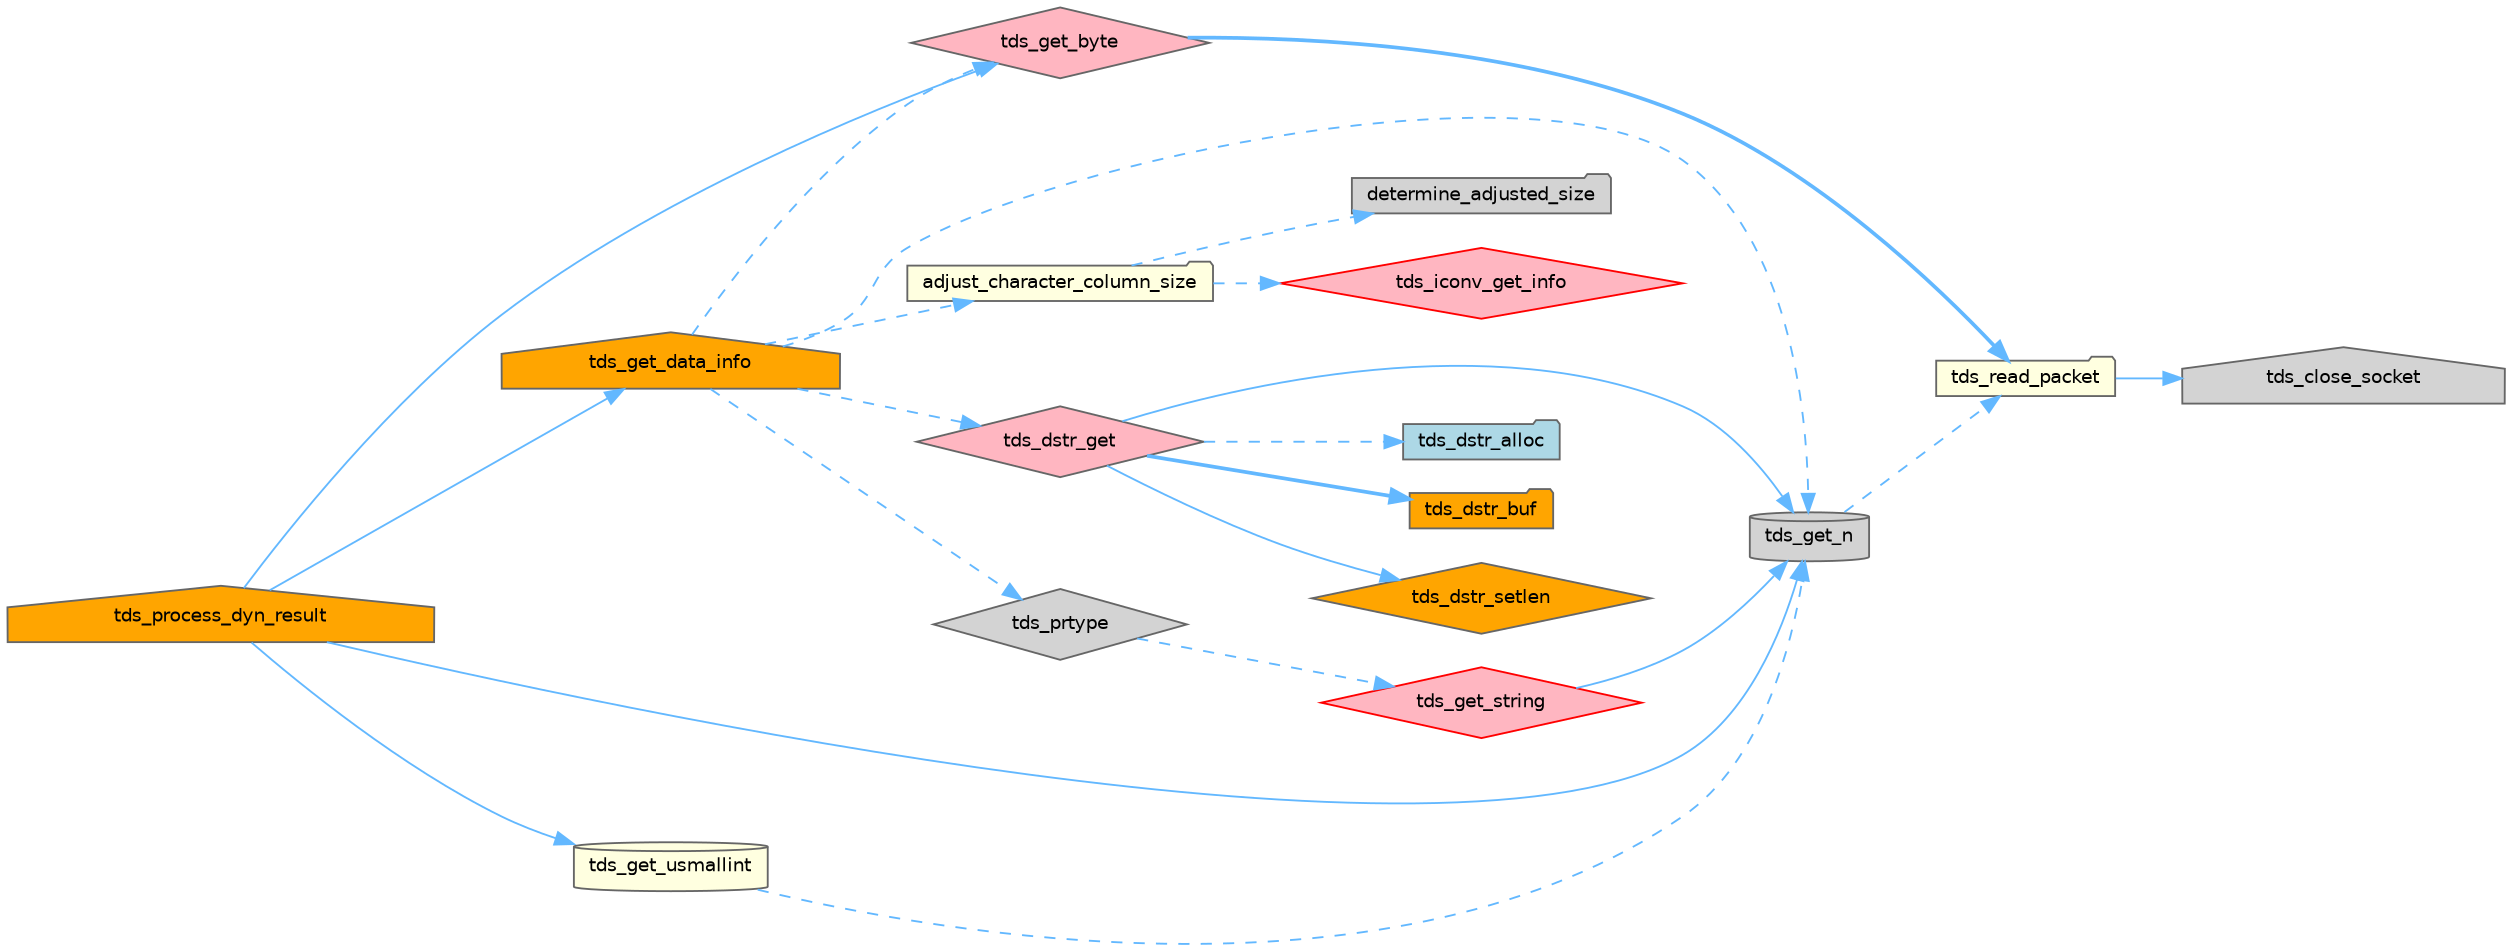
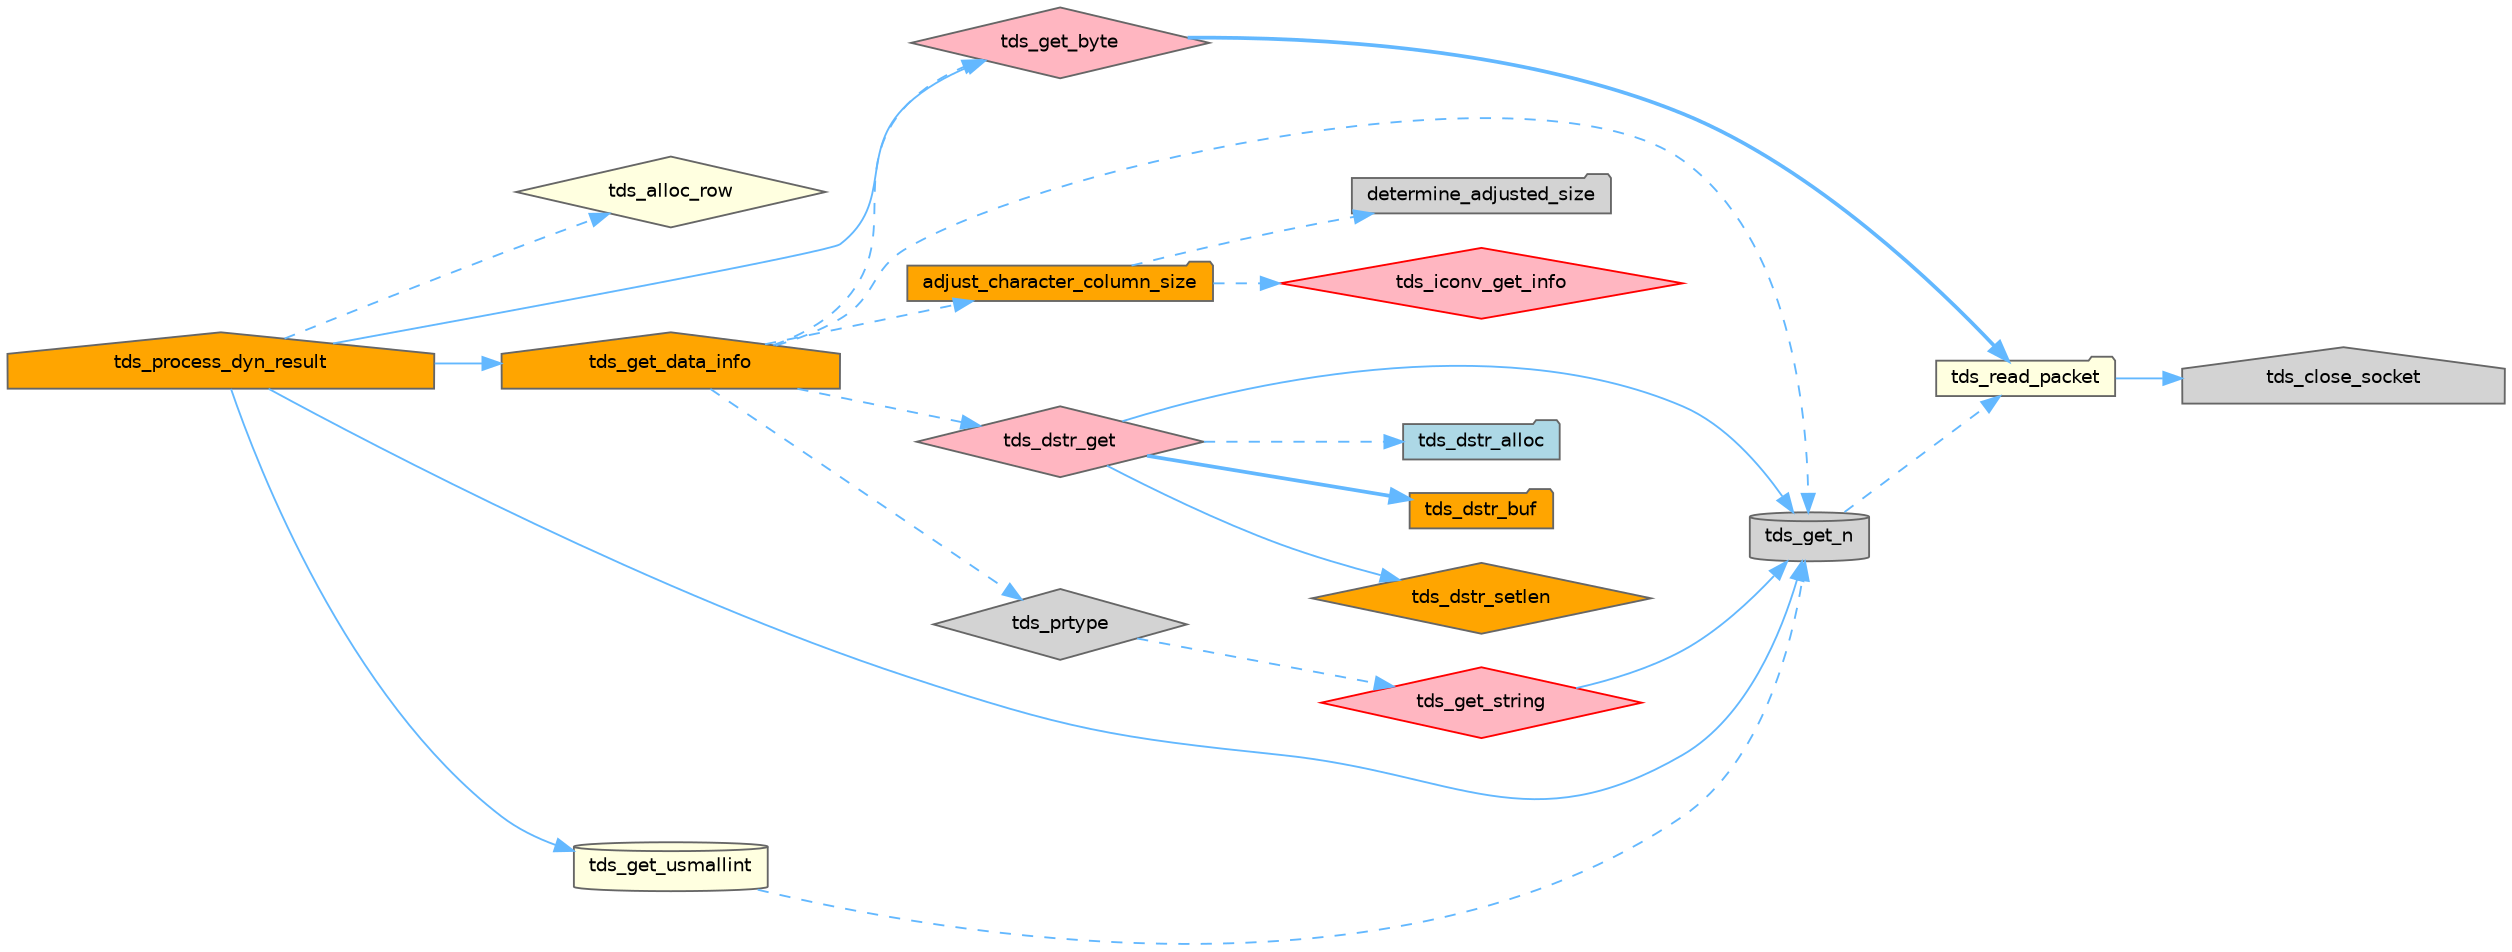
none -> (671, 192)
(1060, 283) -> (1060, 283)
